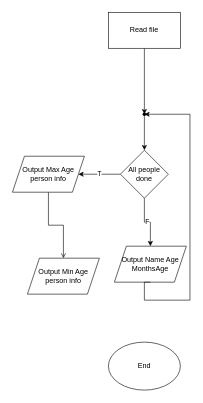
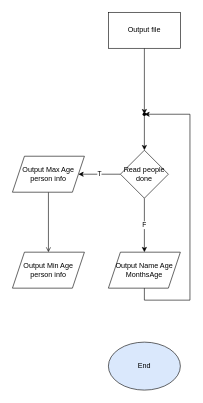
(144, 30) -> (144, 30)
(144, 174) -> (144, 174)
(150, 264) -> (144, 270)
(63, 276) -> (48, 270)
(144, 366) -> (144, 366)
